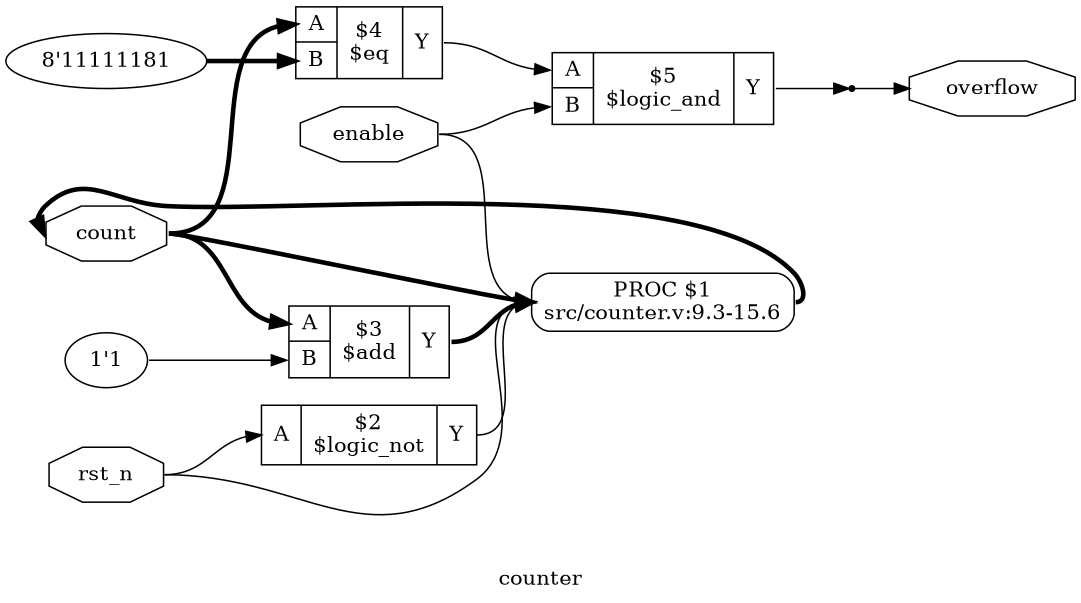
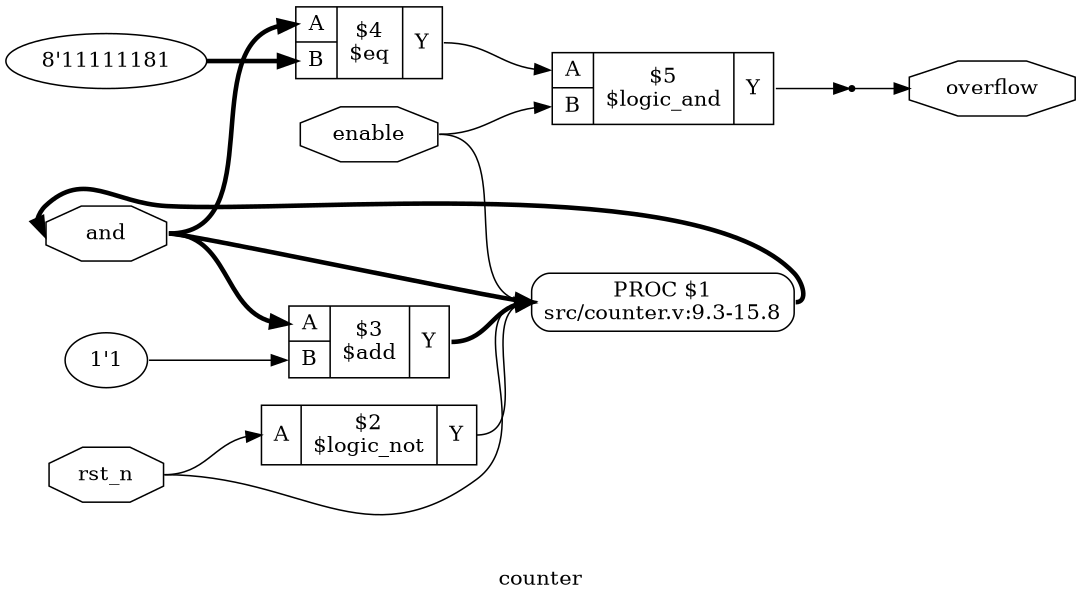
(106, 234) -> (106, 234)
(663, 302) -> (663, 302)
